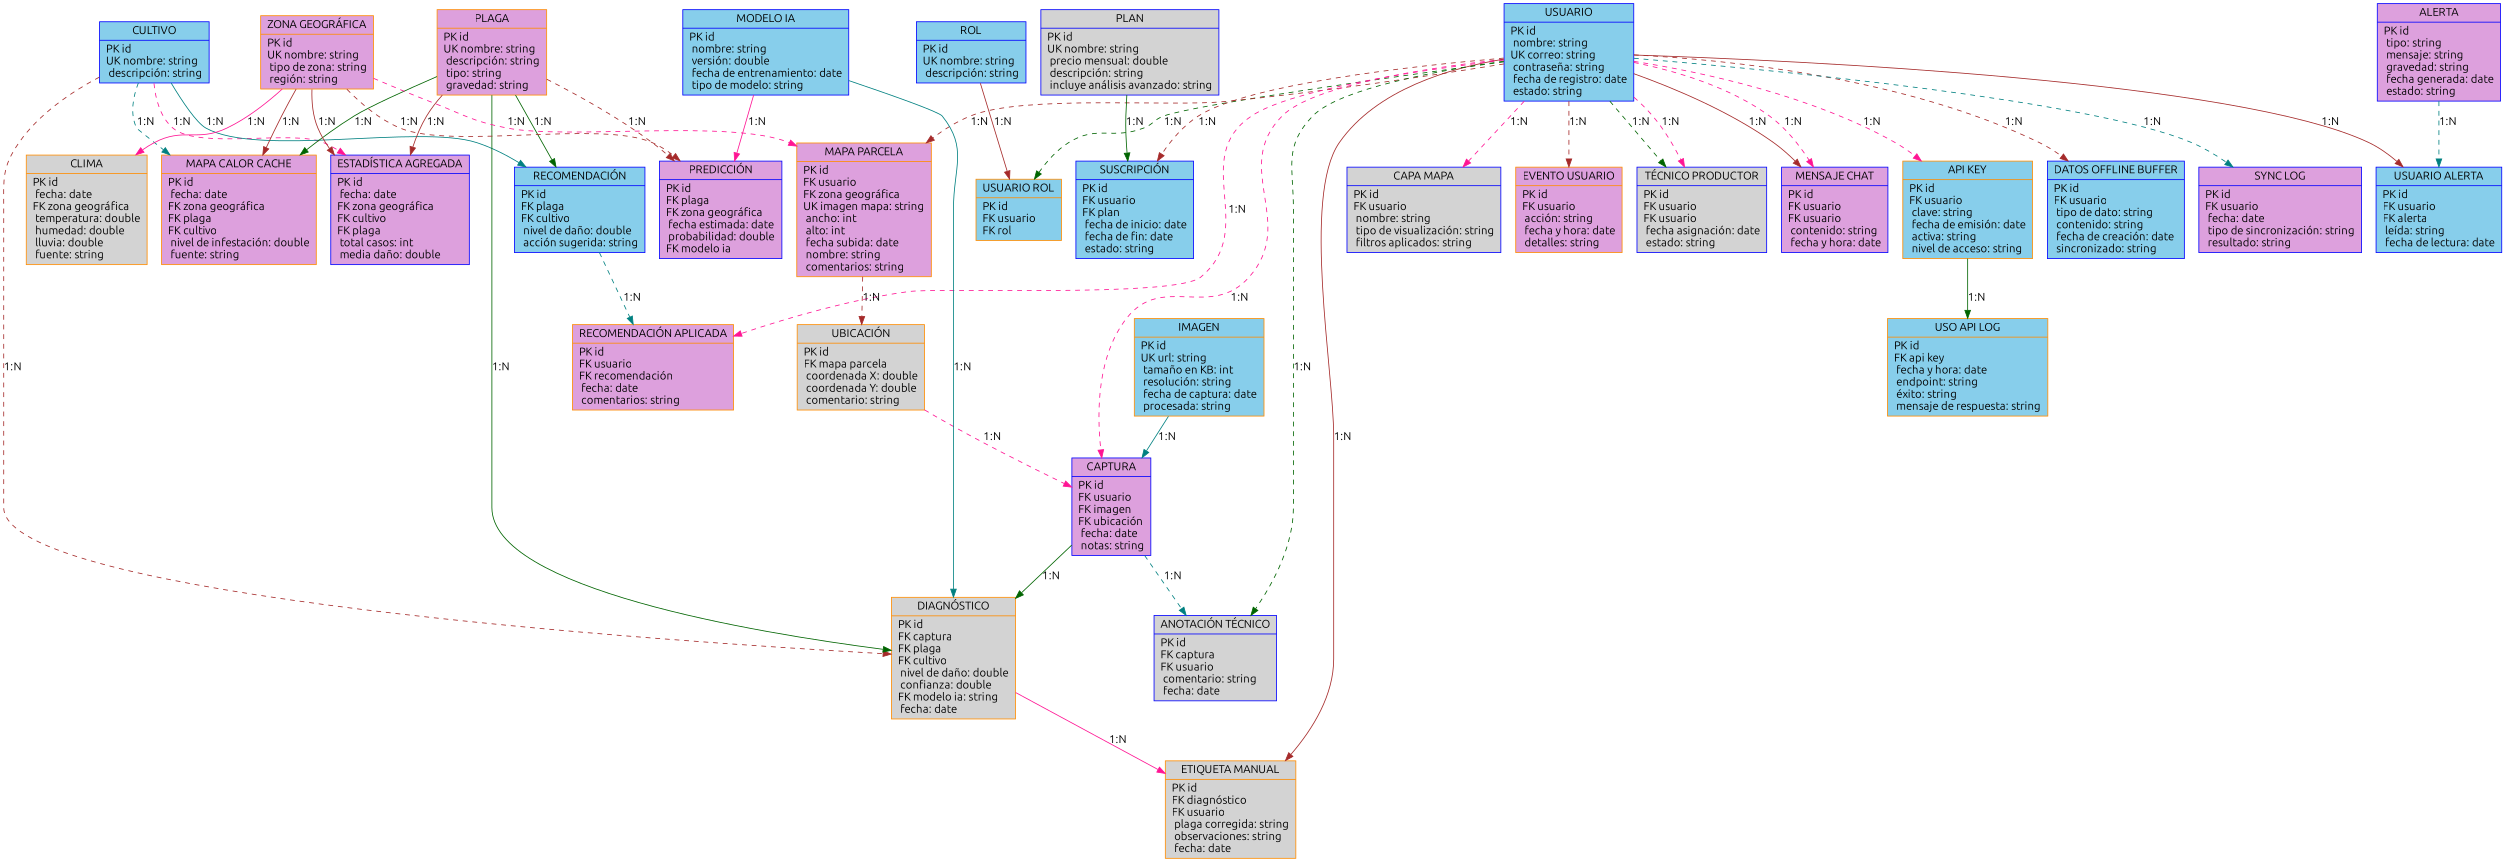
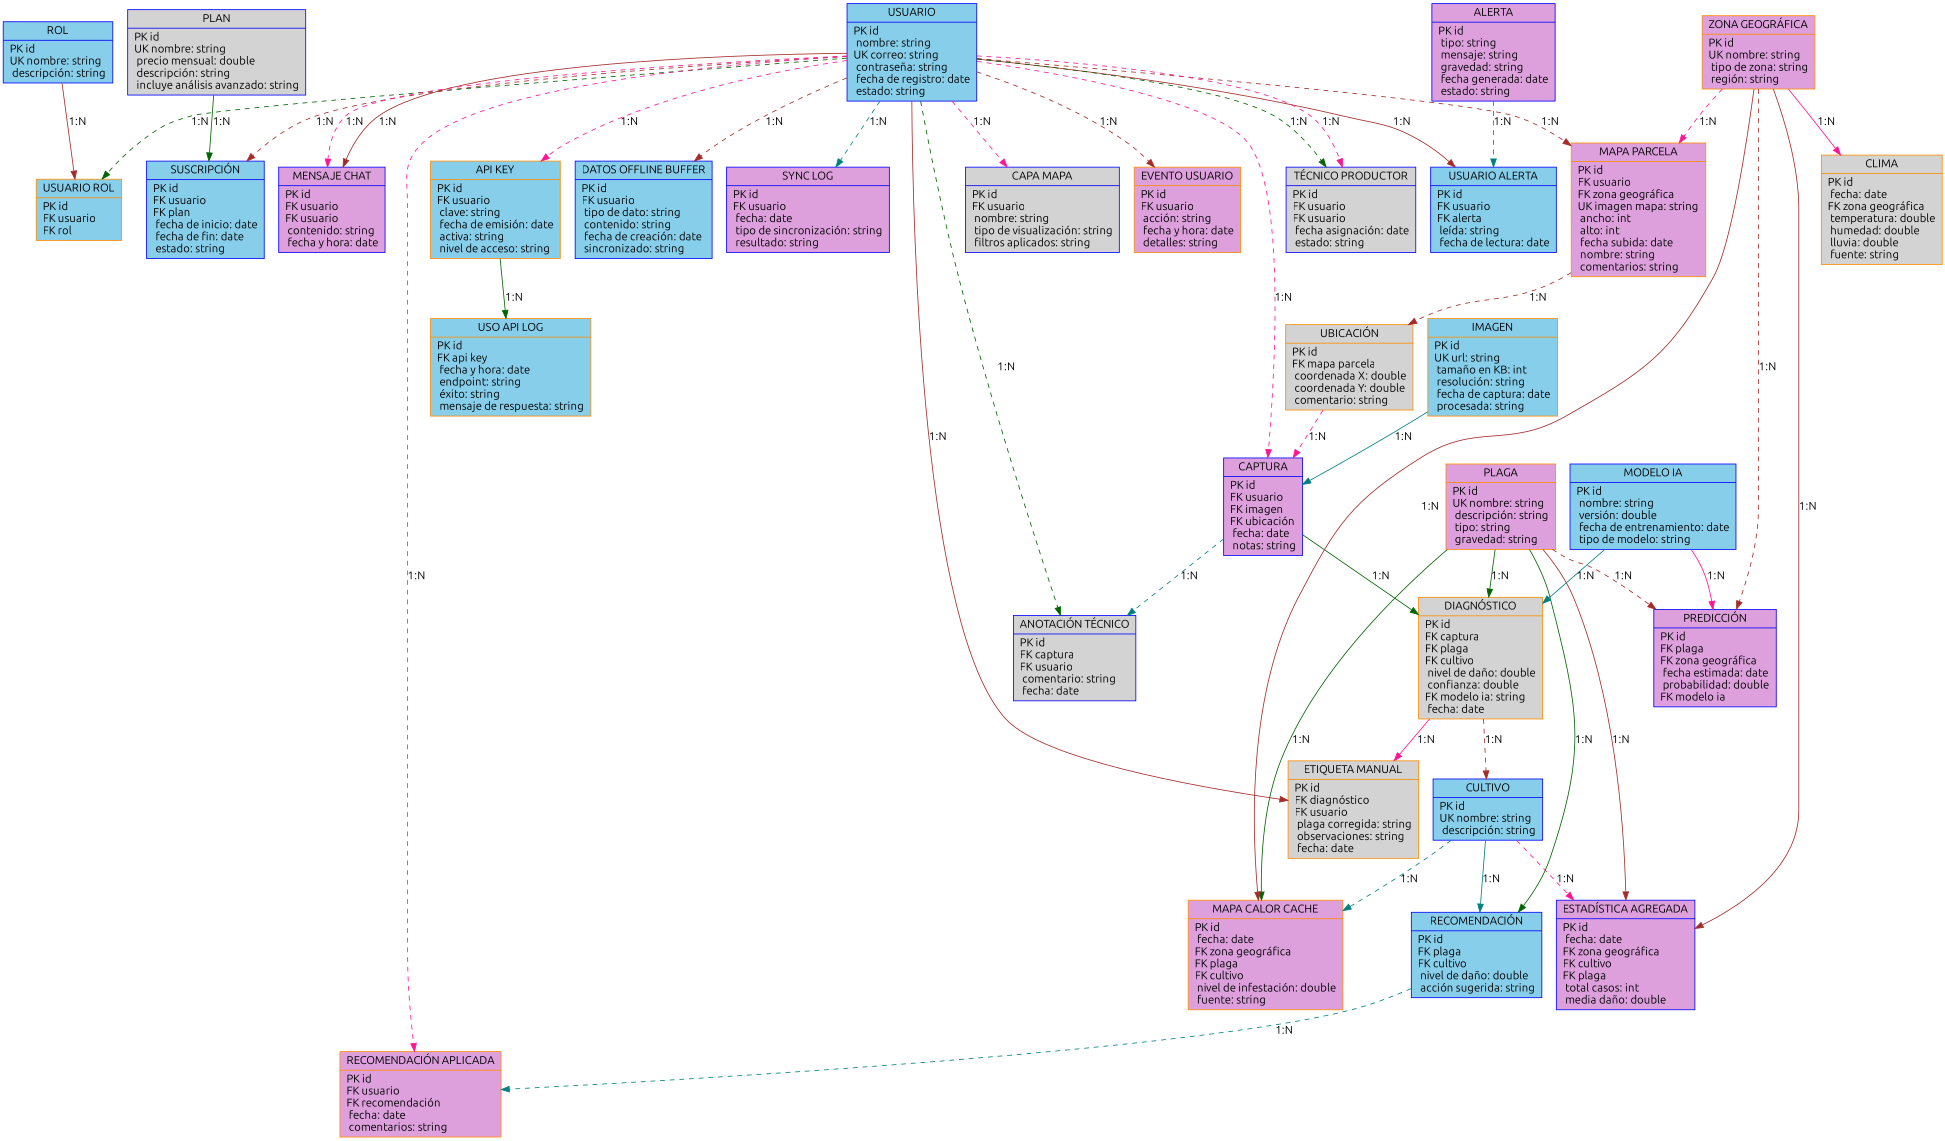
(199, 584) -> (1485, 745)
